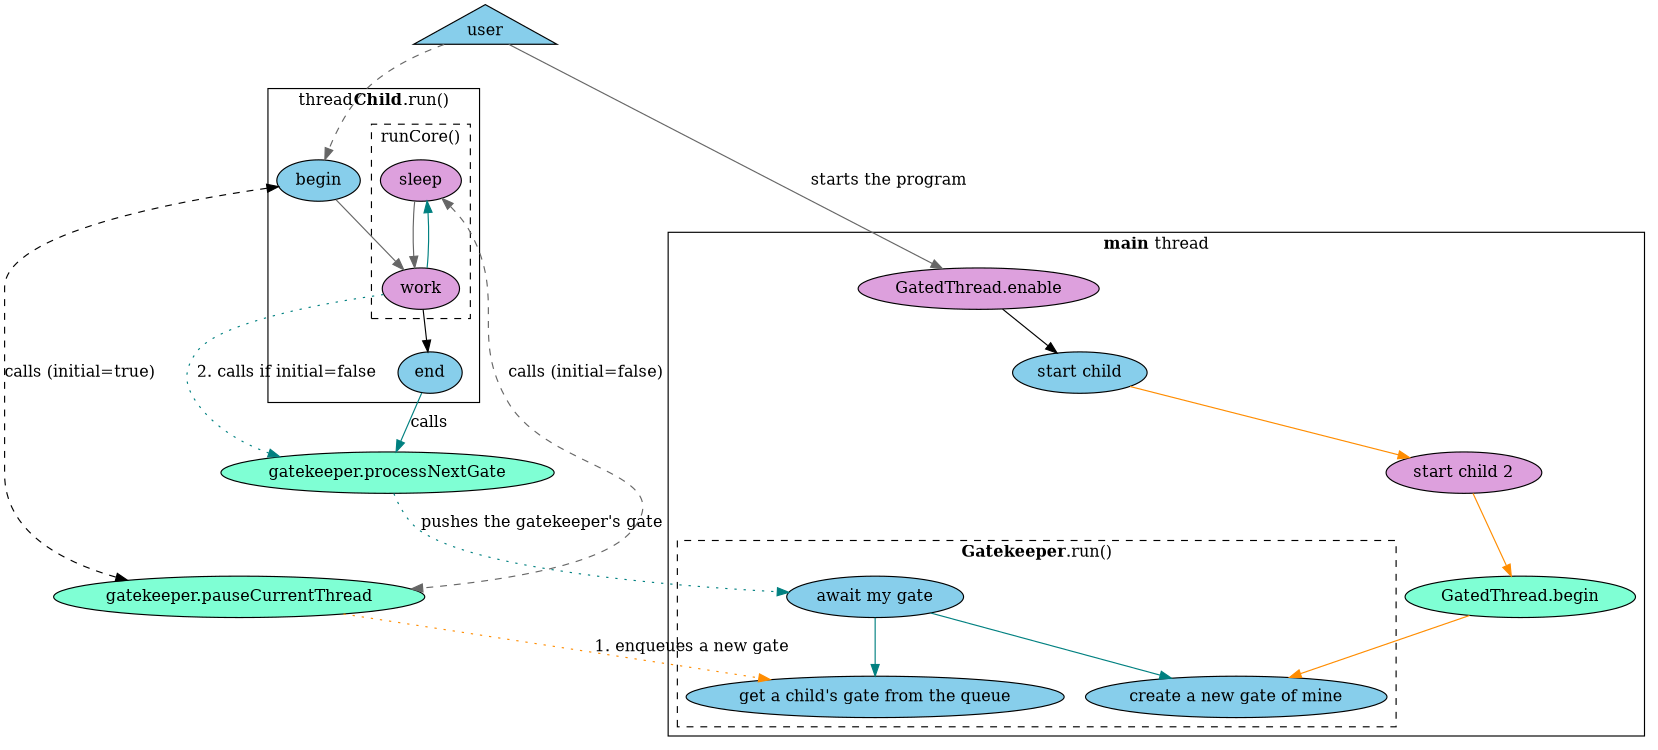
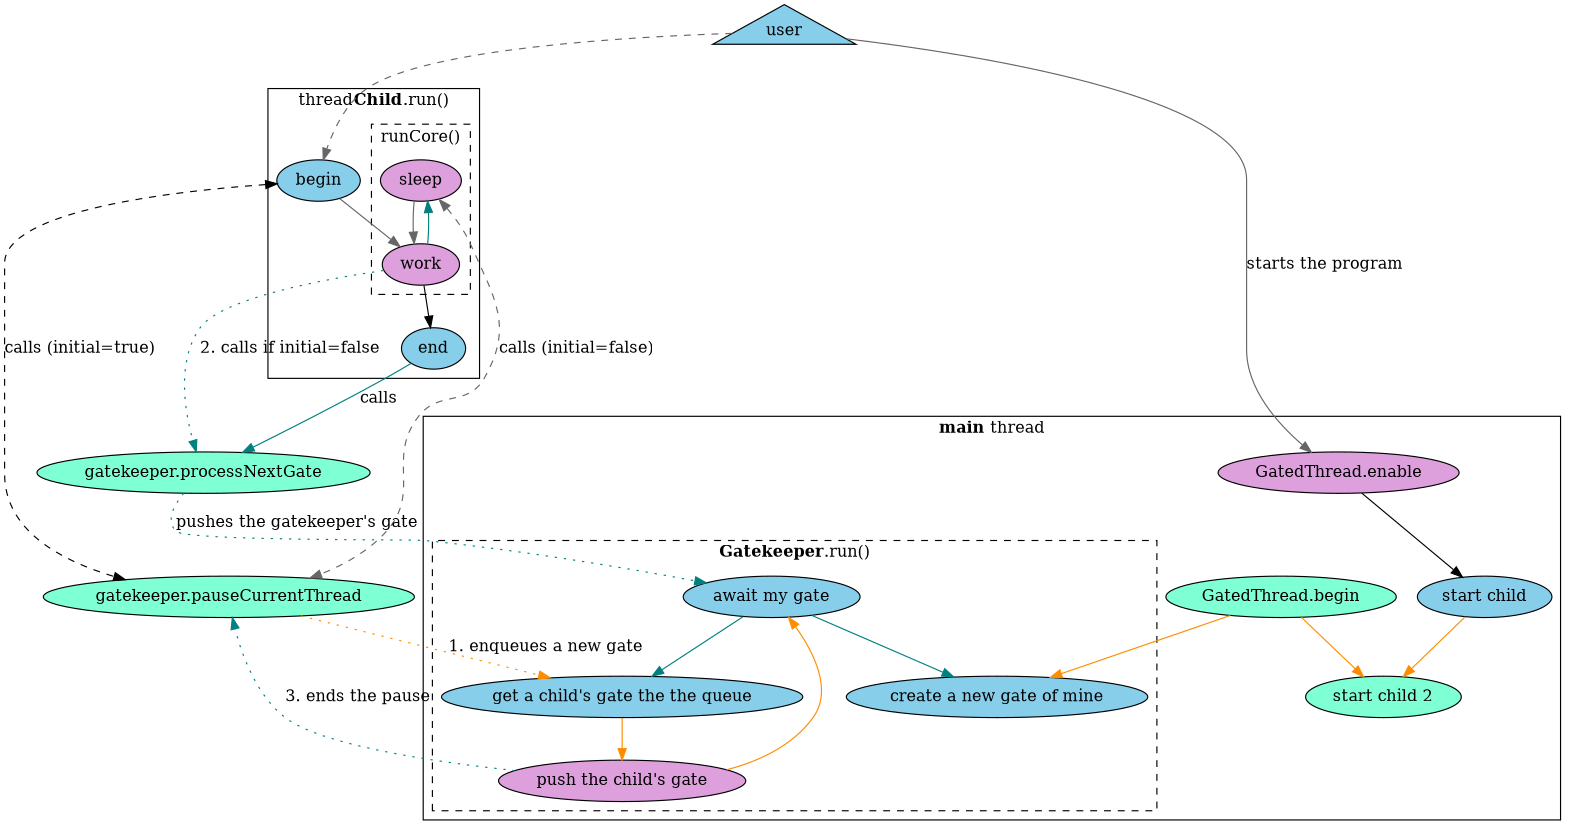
(1464, 473) -> (1383, 697)
(1490, 529) -> (1328, 643)
(875, 697) -> (622, 697)
none -> (622, 781)
